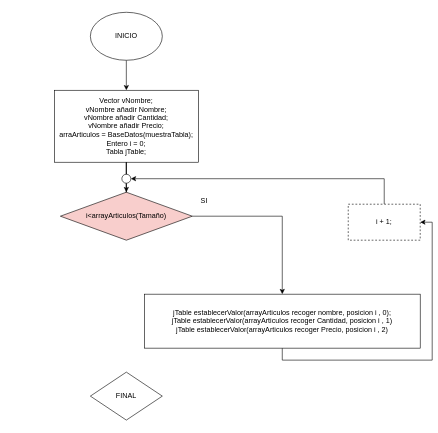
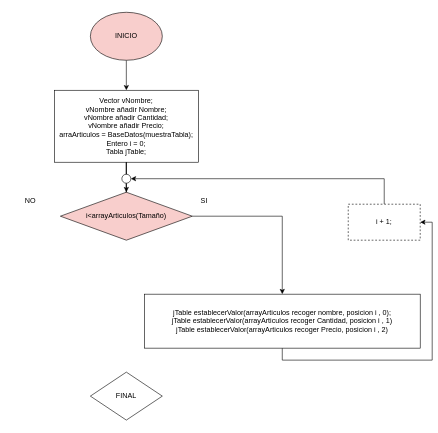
(126, 36) -> (126, 36)
none -> (30, 201)
